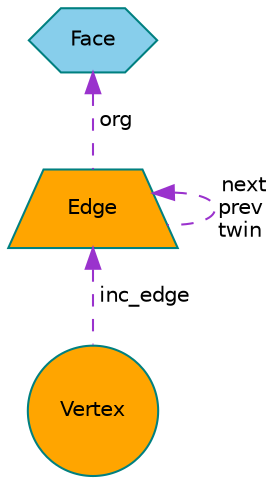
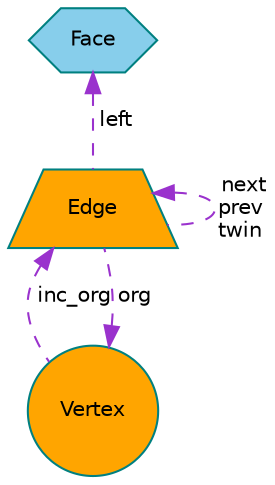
(113, 121) -> (113, 121)
none -> (112, 287)
(142, 297) -> (71, 297)
